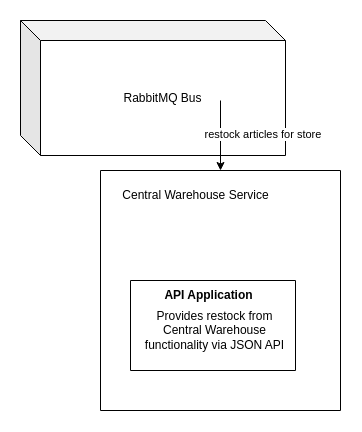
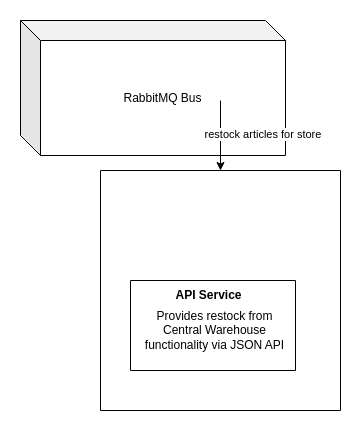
(196, 196) -> none
(209, 296) -> (209, 296)
